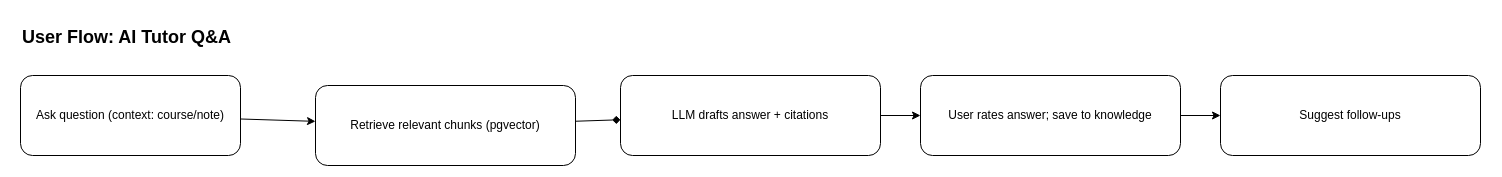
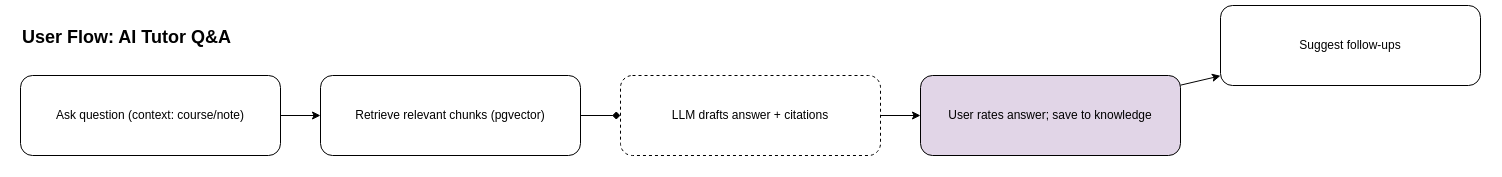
(131, 116) -> (151, 116)
(751, 116) -> (751, 116)
(1051, 116) -> (1051, 116)
(1351, 116) -> (1351, 46)
(446, 126) -> (451, 116)
